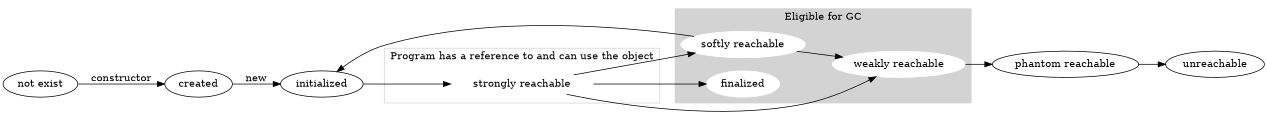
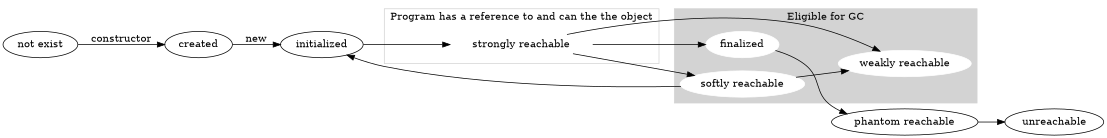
(522, 57) -> (522, 17)
(976, 64) -> (810, 69)
